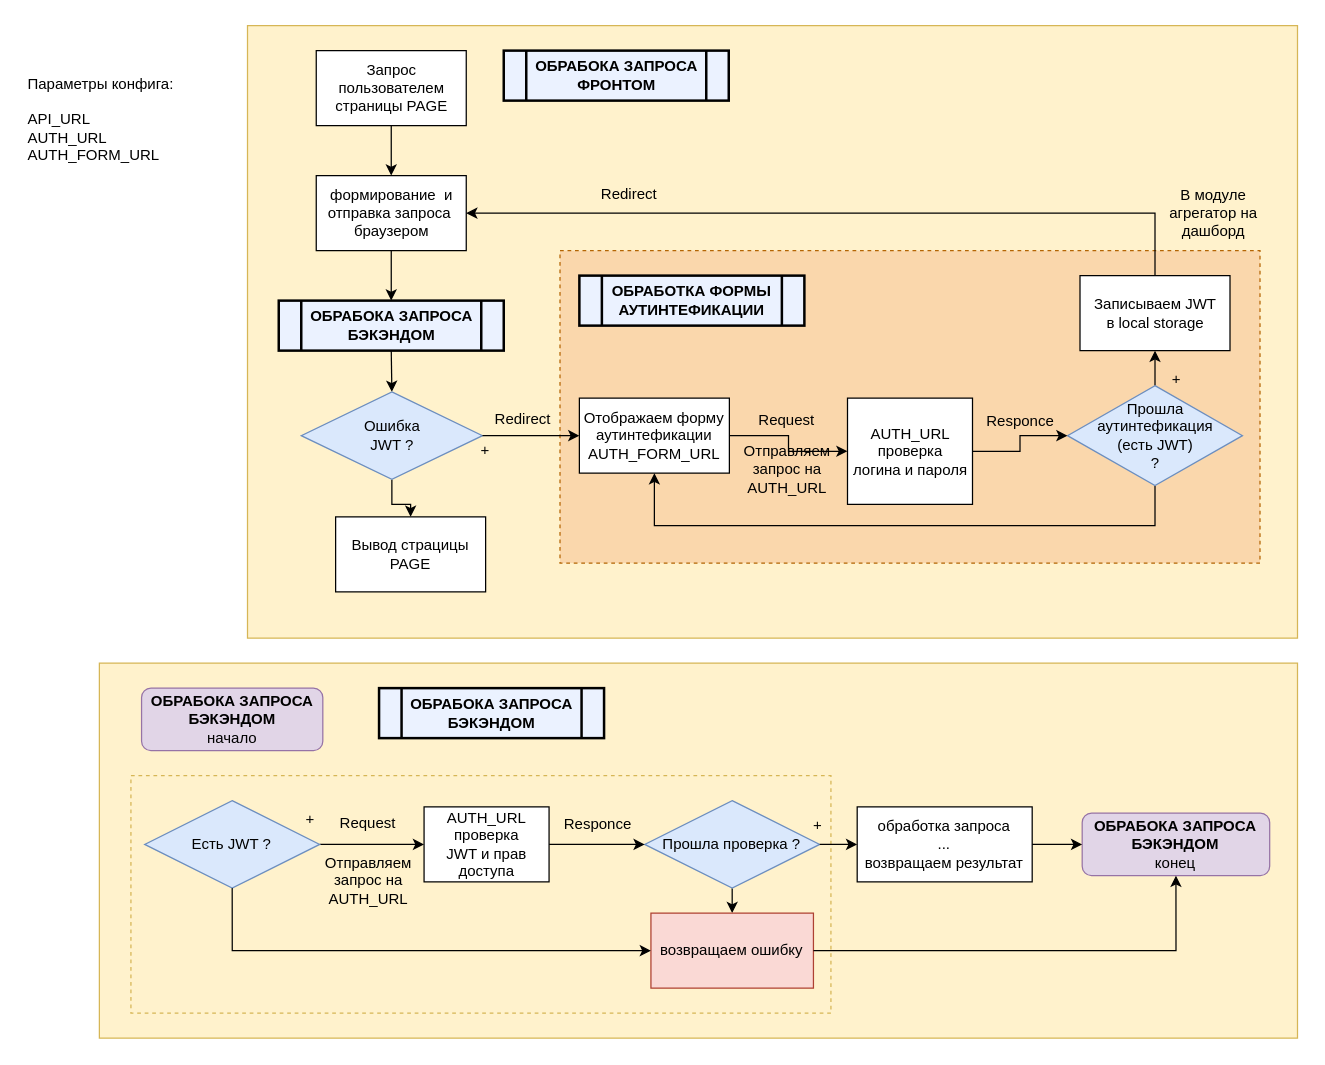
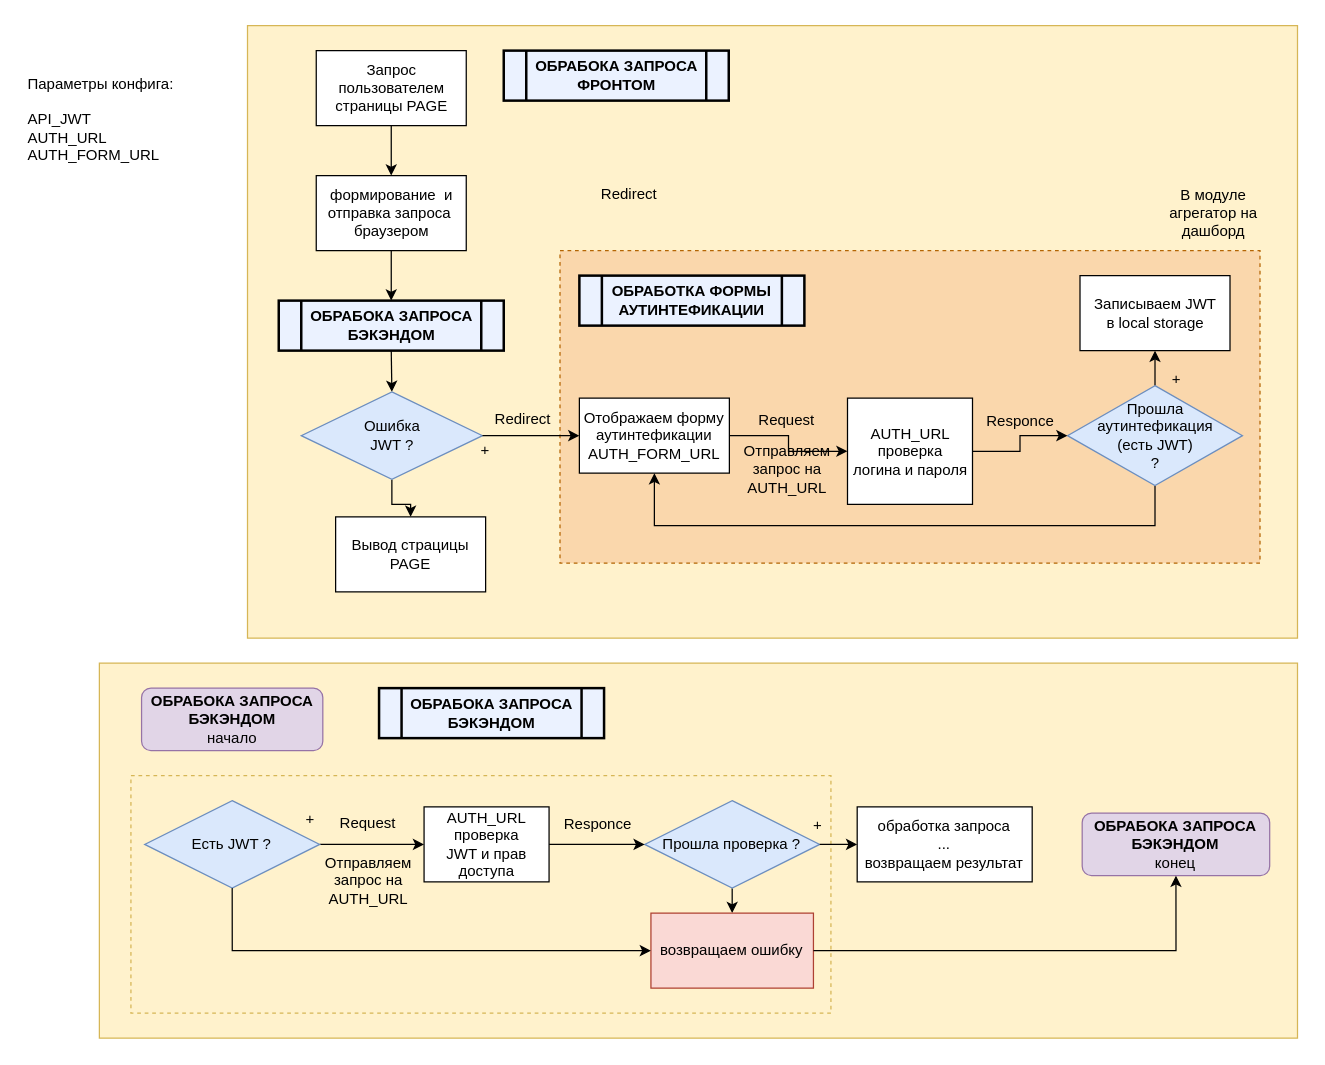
(100, 119) -> (100, 119)
(846, 213) -> none
(1053, 844) -> none
